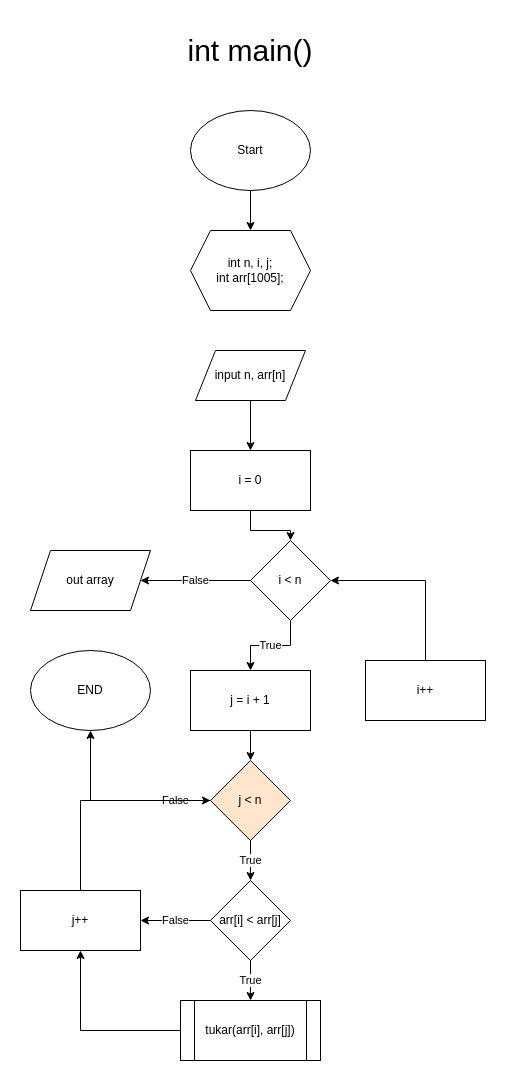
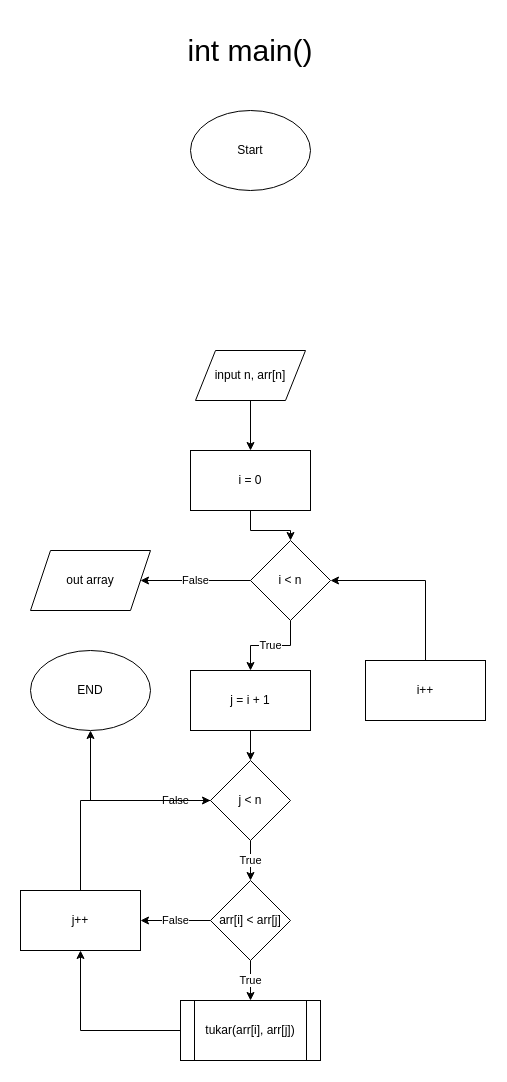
(251, 207) -> none
(251, 271) -> none
(251, 801) -> (251, 801)
